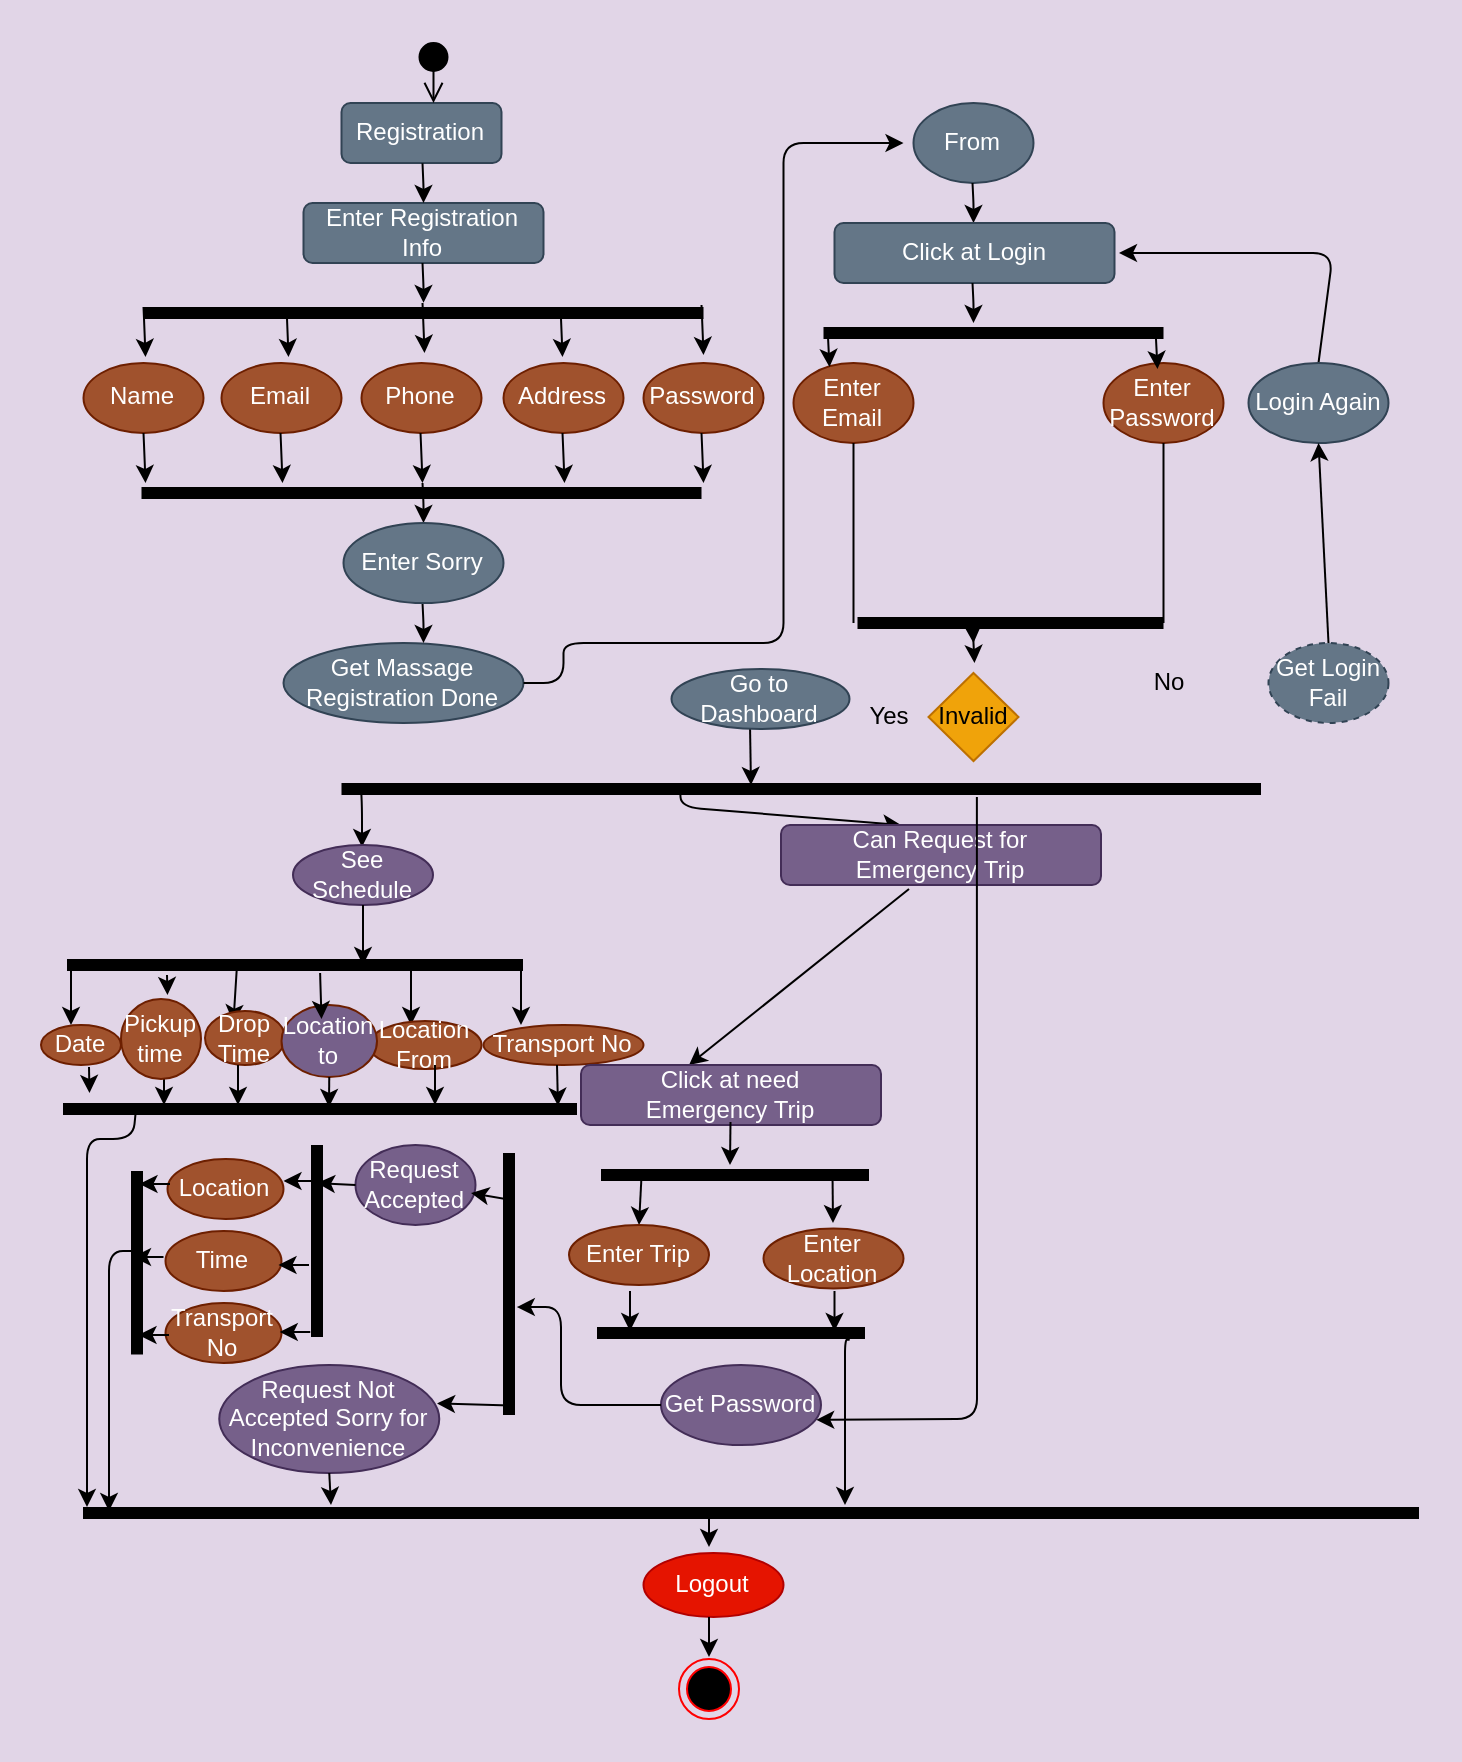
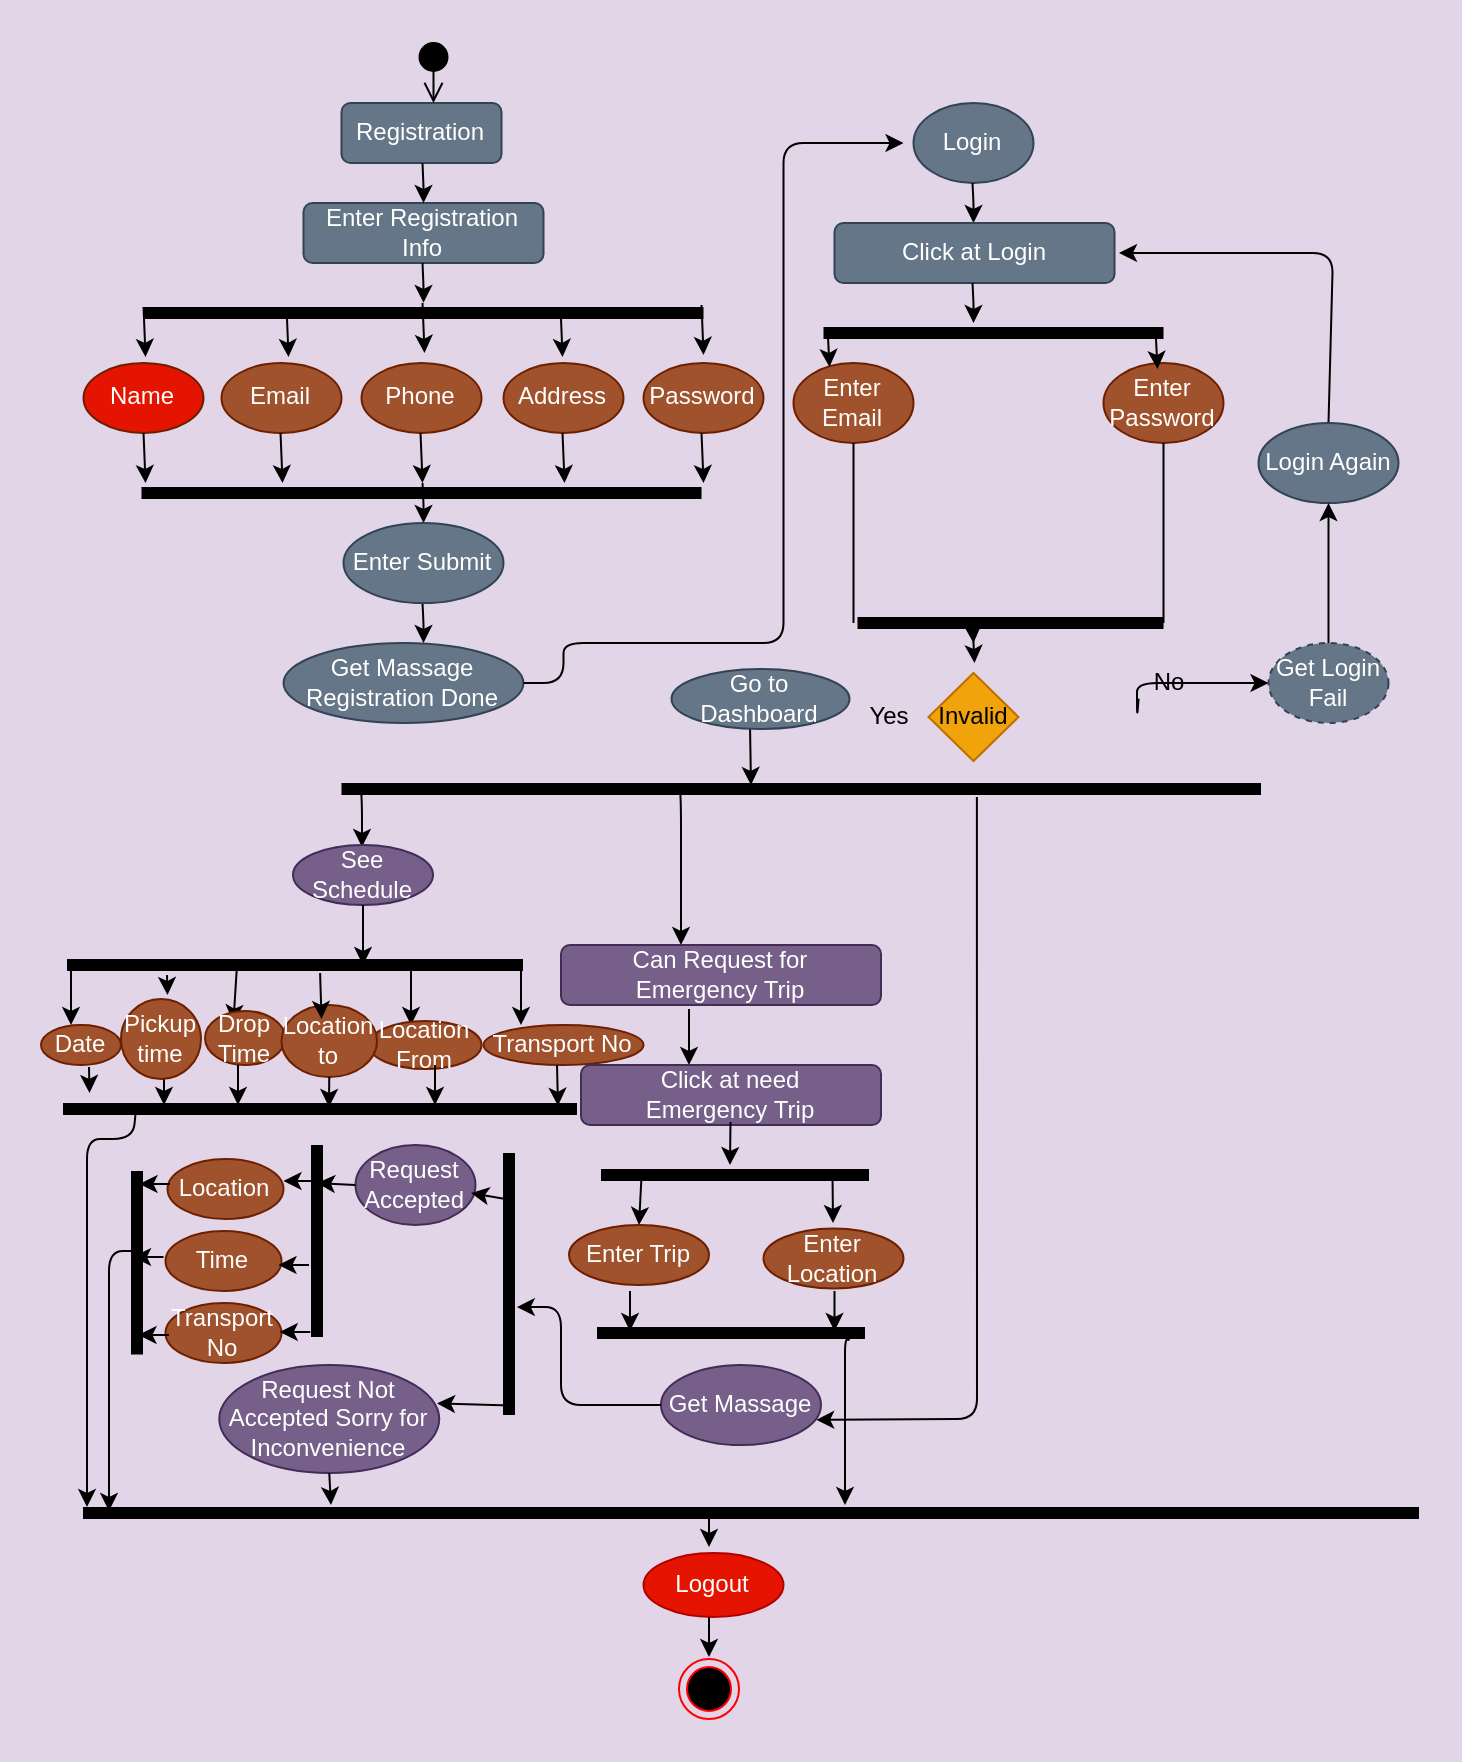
(973, 143) -> (973, 143)
(144, 398) -> (144, 398)
(1319, 403) -> (1329, 463)
(423, 563) -> (423, 563)
none -> (1180, 683)
(941, 855) -> (721, 975)
(329, 1041) -> (329, 1041)
(741, 1405) -> (741, 1405)
